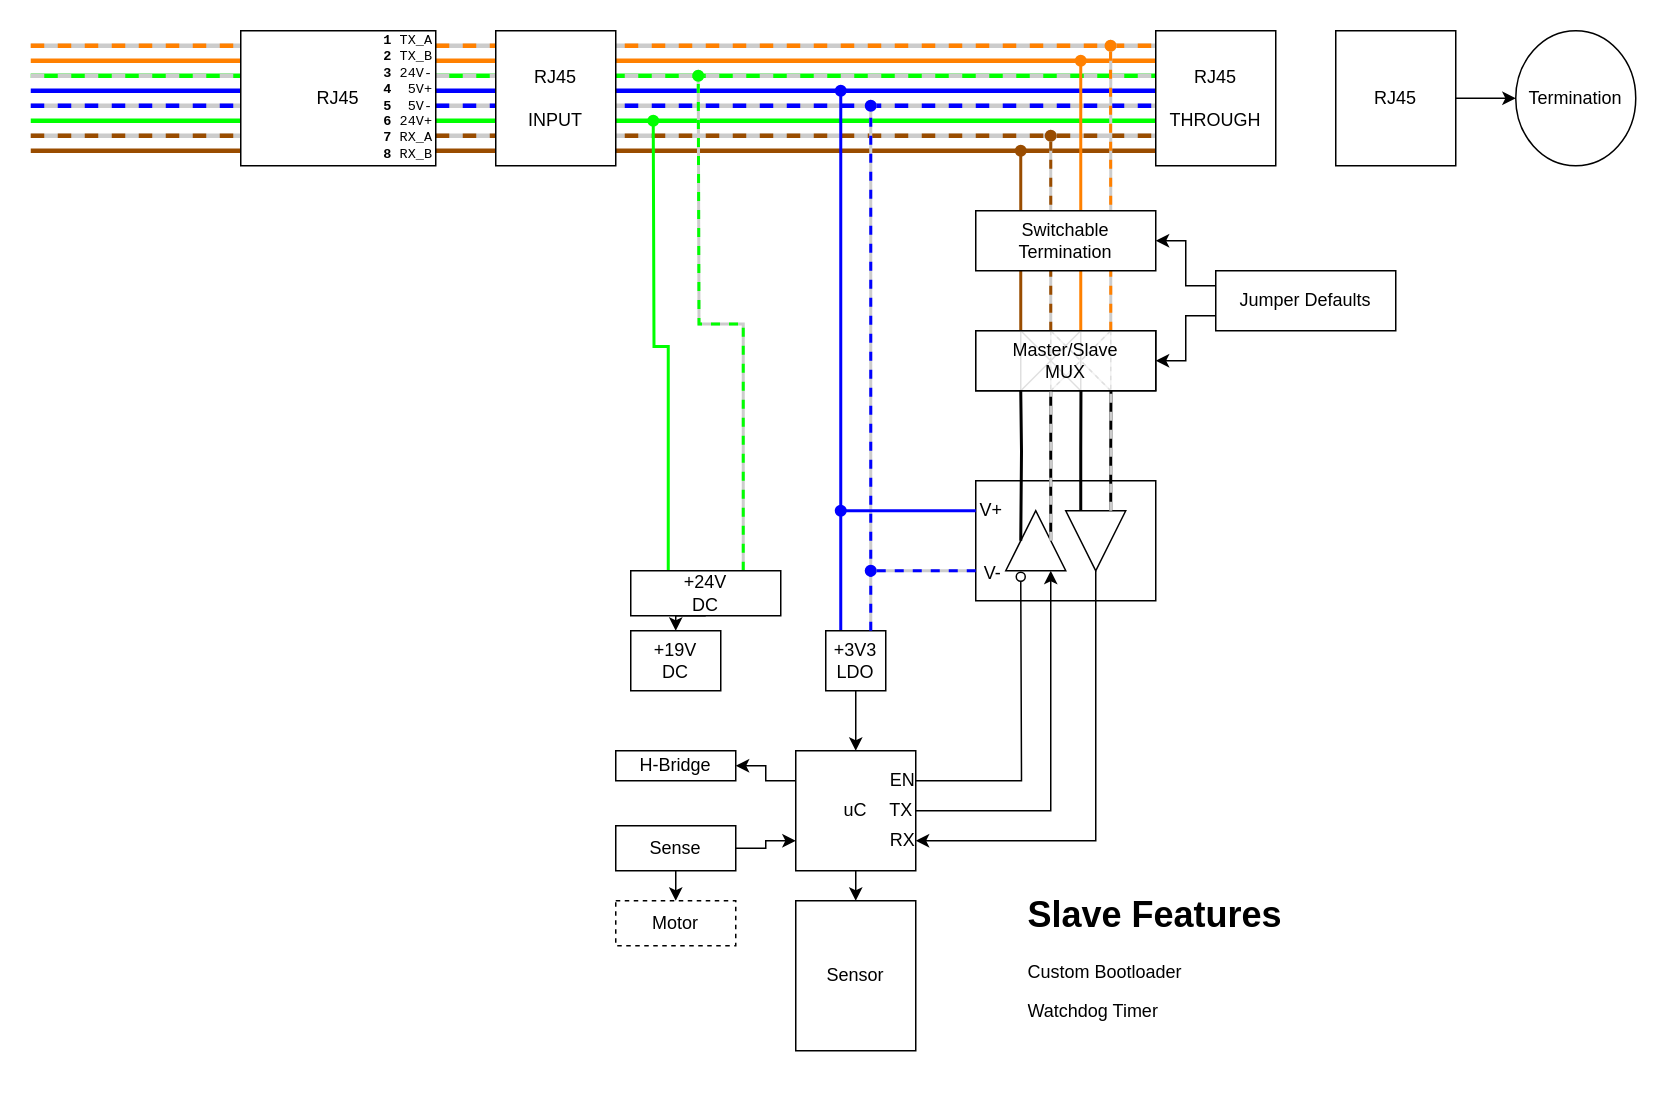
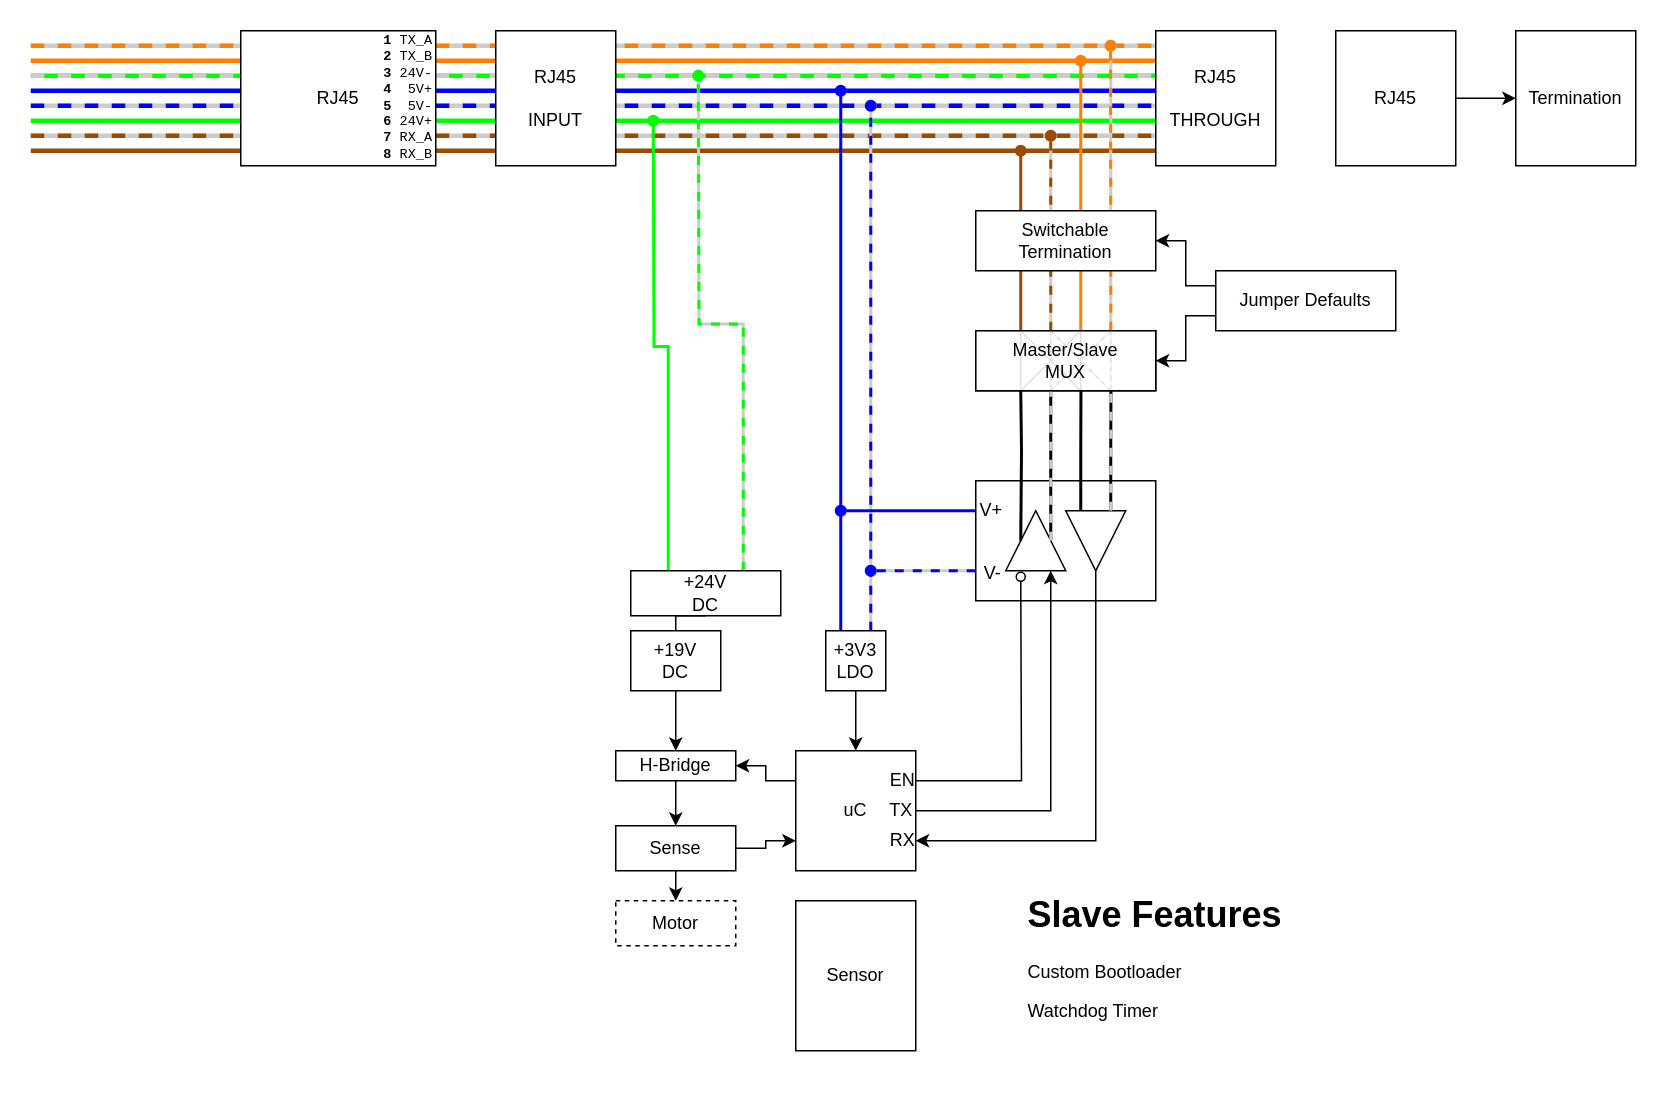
(1576, 98) -> (1576, 98)
(678, 616) -> (676, 619)
none -> (676, 716)
none -> (676, 798)
(856, 881) -> none
